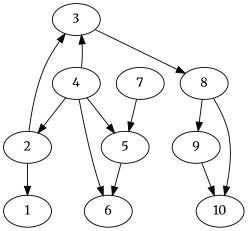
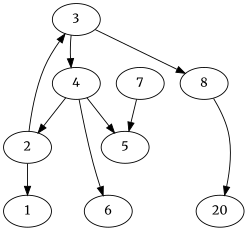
(82, 56) -> (70, 47)
(196, 147) -> none
(118, 175) -> none
(220, 211) -> (220, 211)
